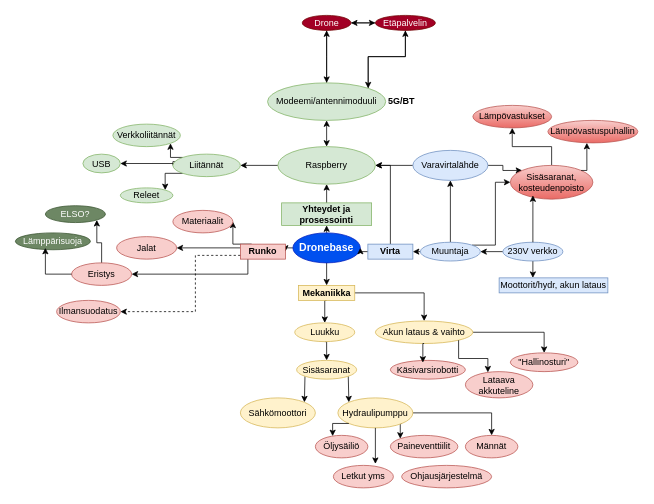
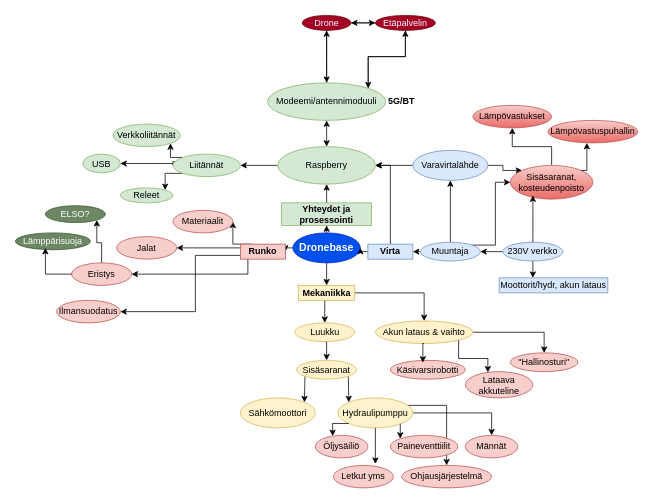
(195, 297) -> (195, 297)
none -> (443, 405)
